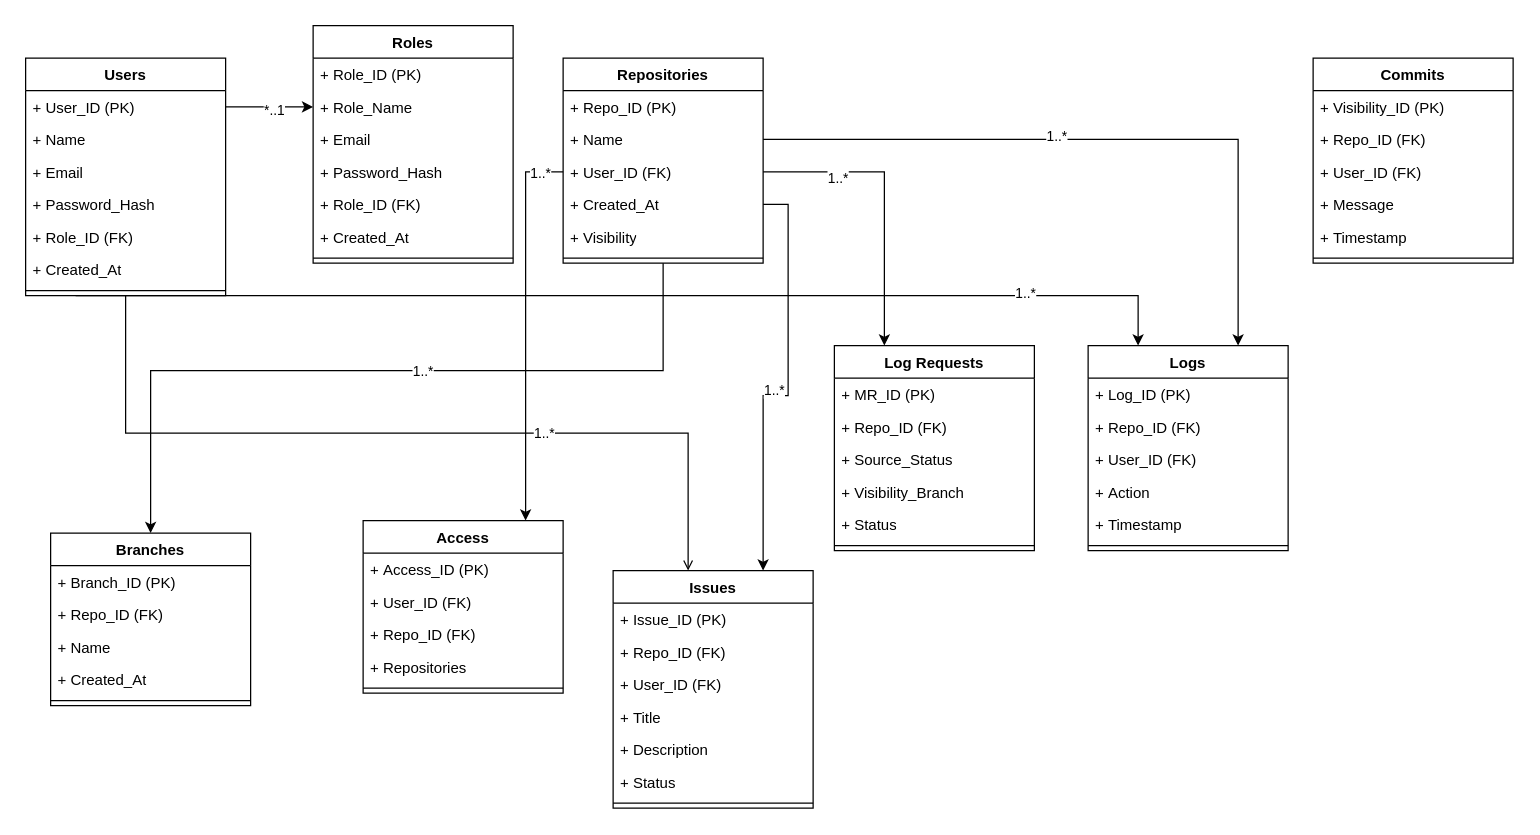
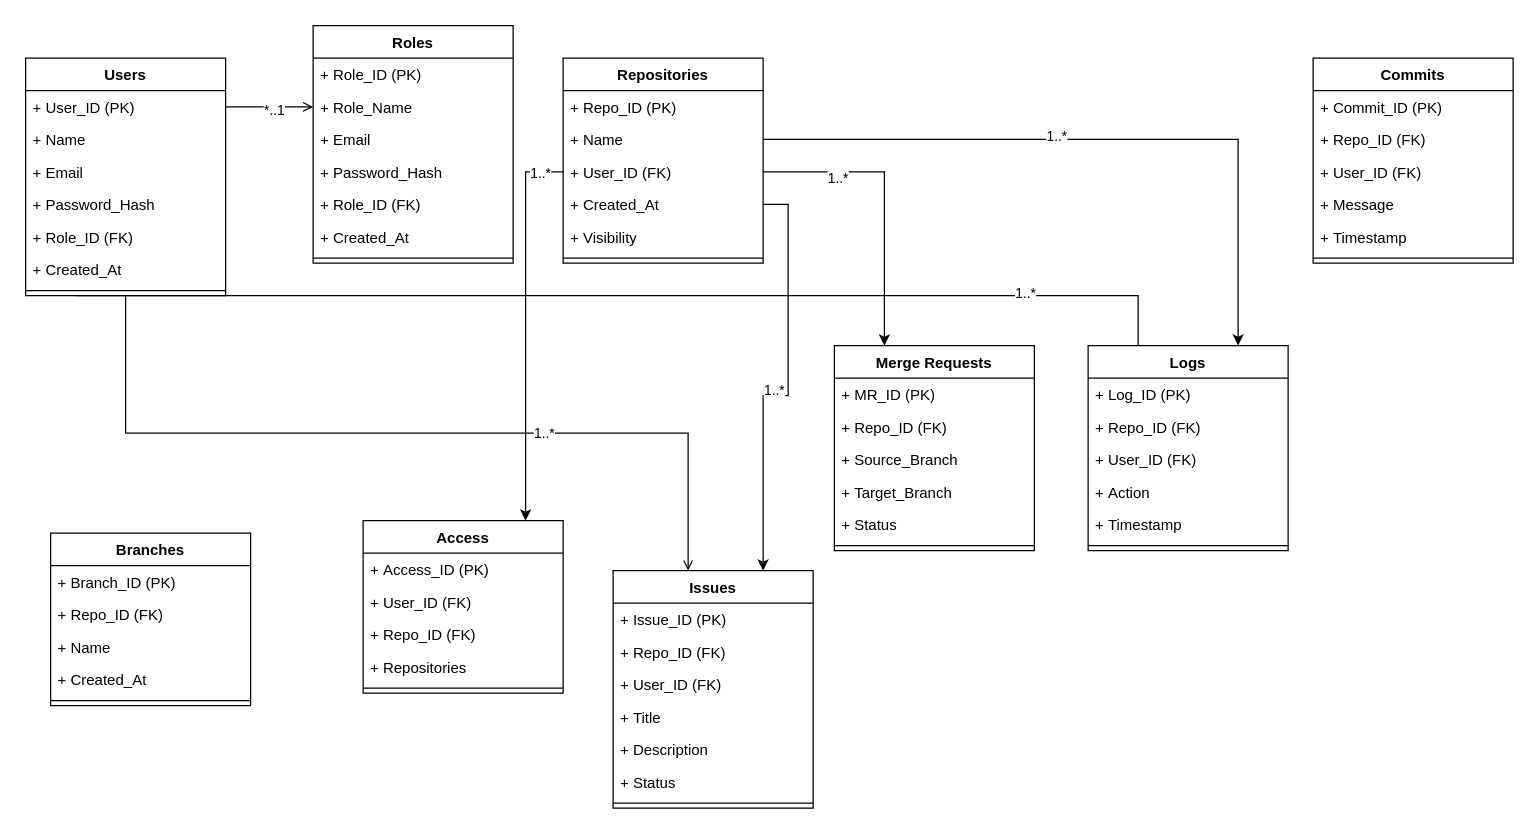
(303, 107) -> (305, 107)
(1393, 108) -> (1384, 108)
(1138, 336) -> (1138, 339)
(934, 363) -> (934, 363)
(208, 371) -> none
(905, 461) -> (905, 461)
(912, 493) -> (905, 493)
